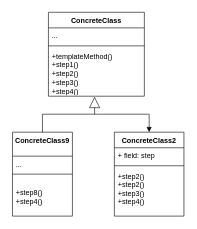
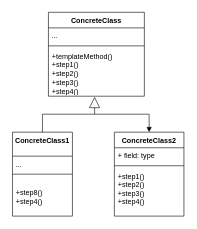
(42, 141) -> (42, 141)
(139, 156) -> (139, 156)
(134, 190) -> (134, 190)
